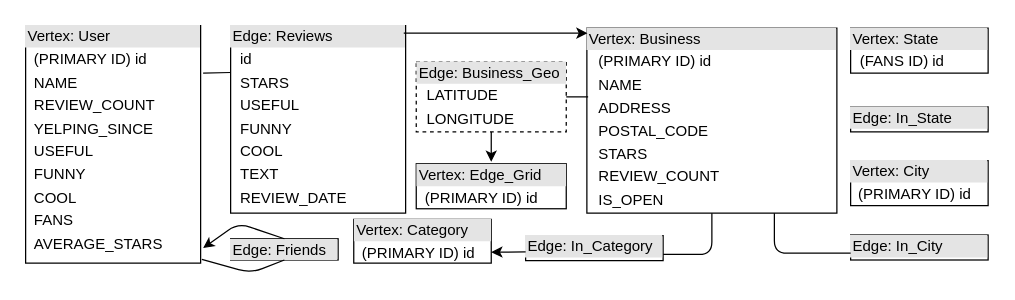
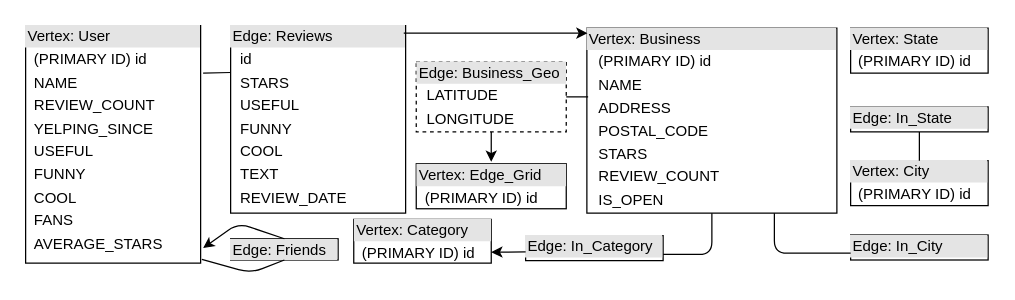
(901, 46) -> (908, 46)
none -> (919, 146)
